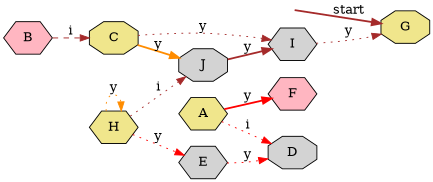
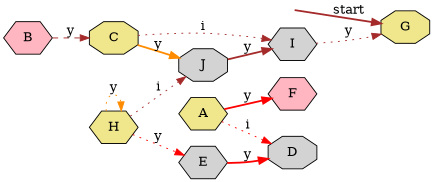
(203, 27) -> (203, 27)
(71, 31) -> (71, 31)
(243, 162) -> (243, 162)
